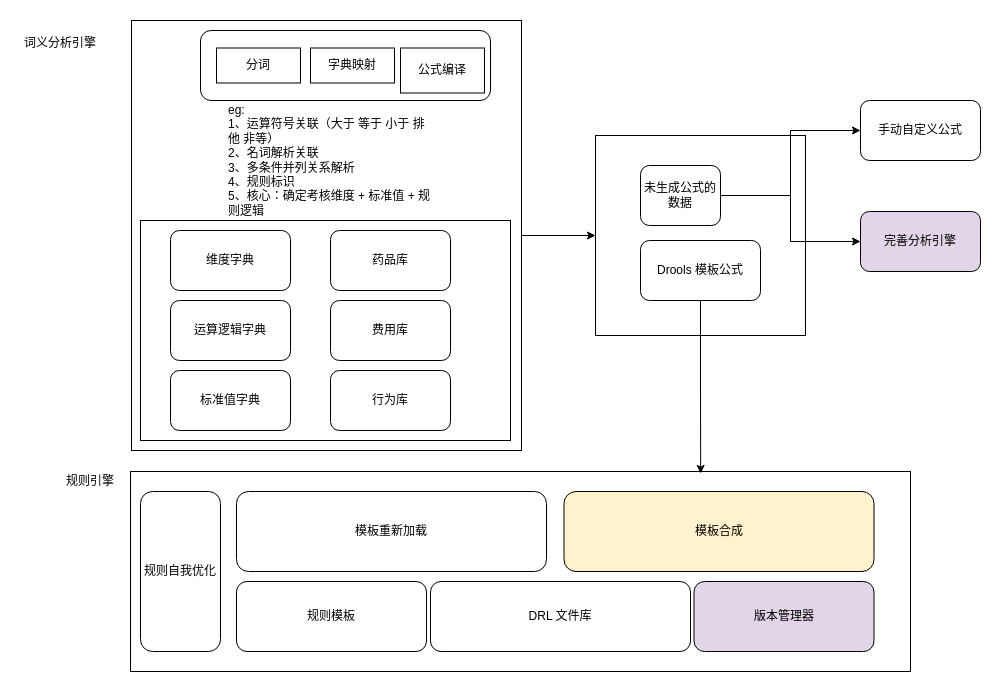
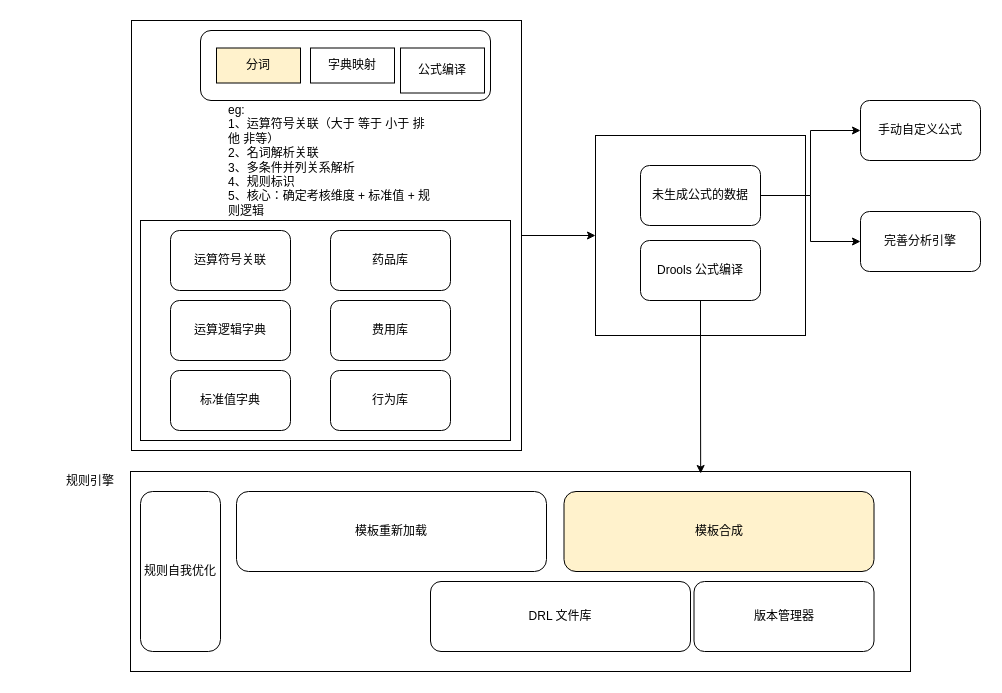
(61, 43) -> none
(259, 66) -> (259, 66)
(681, 196) -> (701, 196)
(921, 242) -> (921, 242)
(231, 261) -> (231, 261)
(701, 271) -> (701, 271)
(332, 617) -> none
(784, 617) -> (784, 617)
